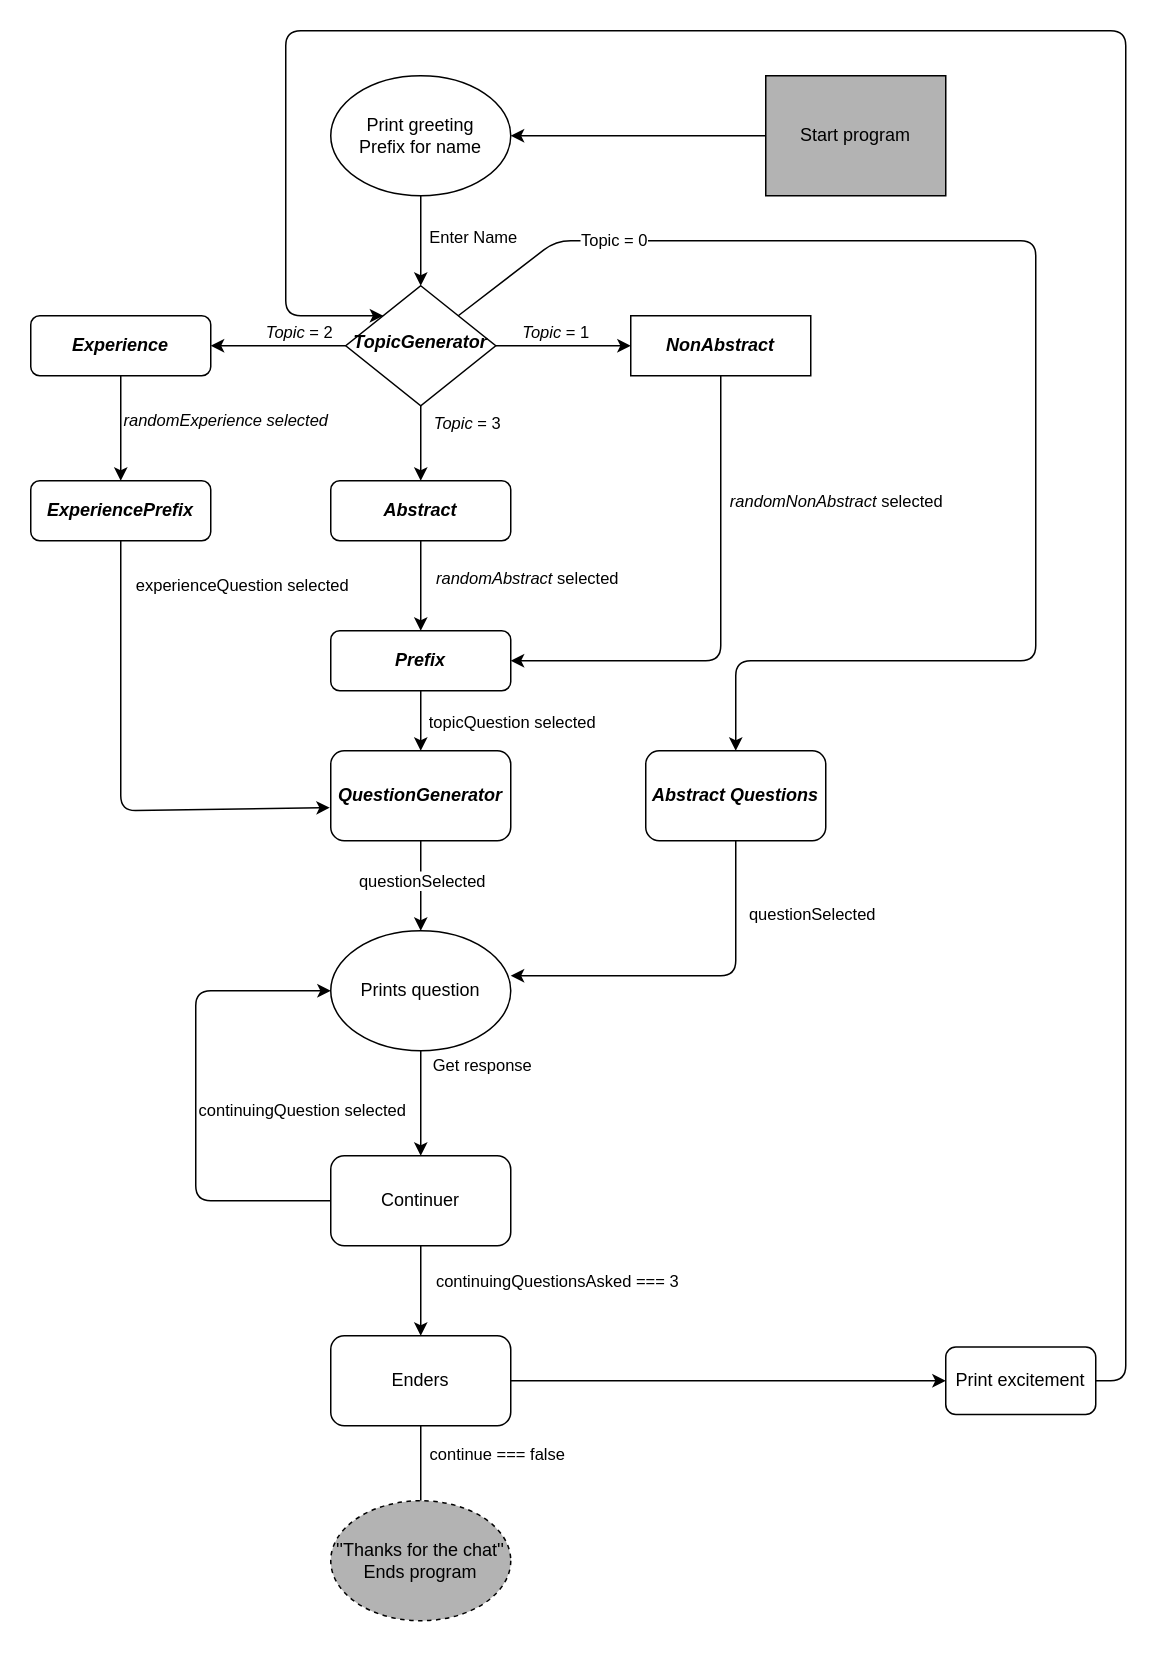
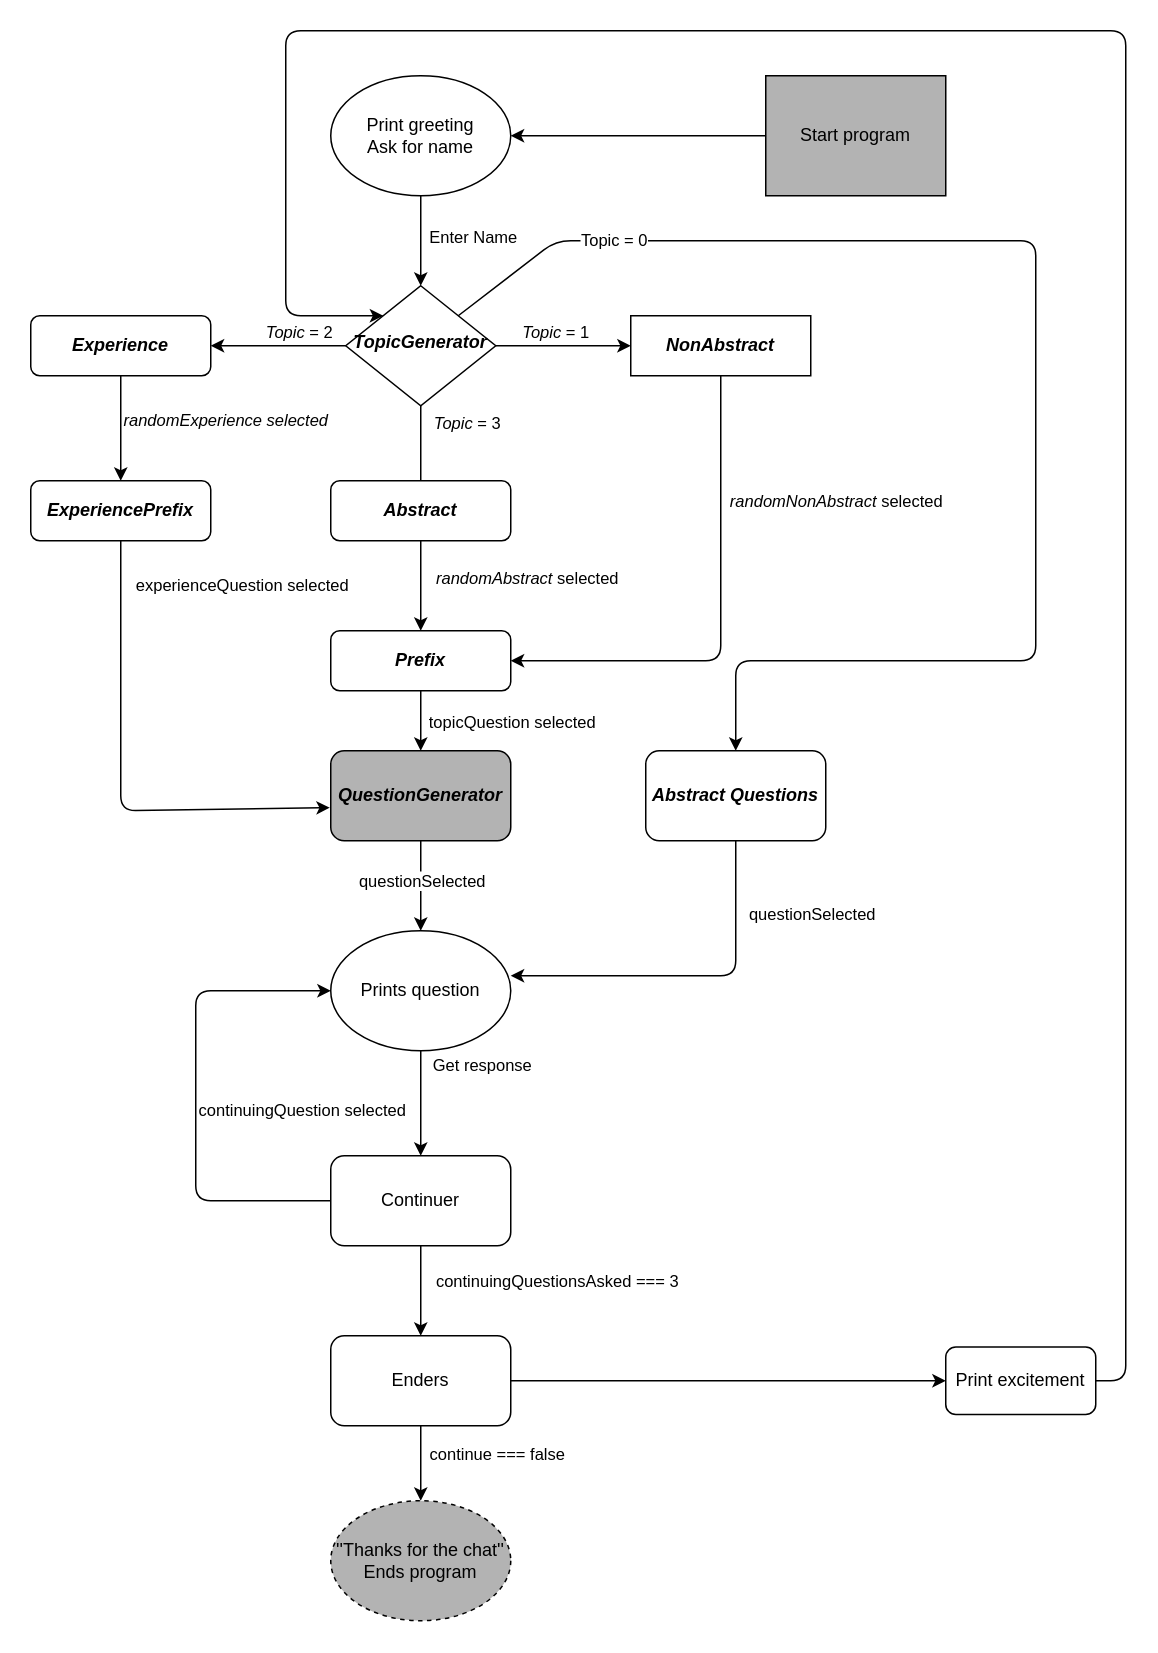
(421, 136) -> (421, 136)
(421, 469) -> (421, 473)
(421, 796) -> (421, 796)
(421, 1493) -> (421, 1489)
